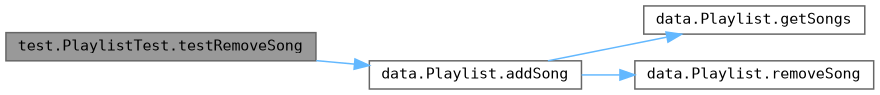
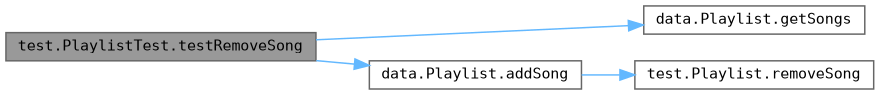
(607, 49) -> (472, 33)
(754, 75) -> (754, 75)
